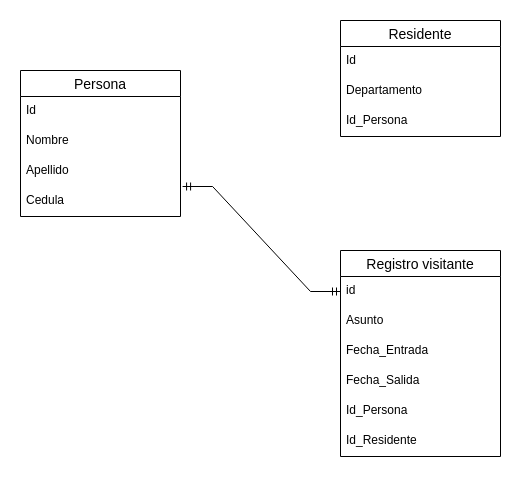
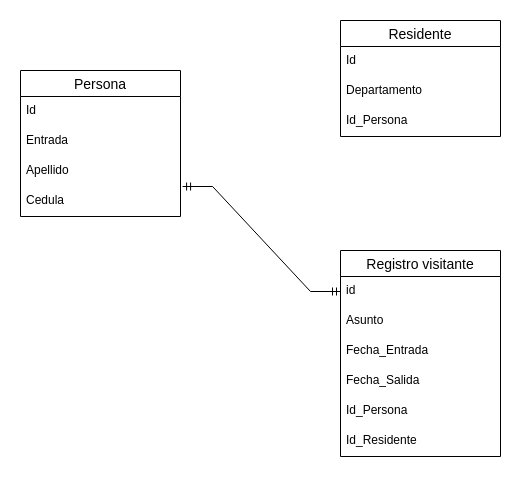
(46, 140) -> (50, 140)
